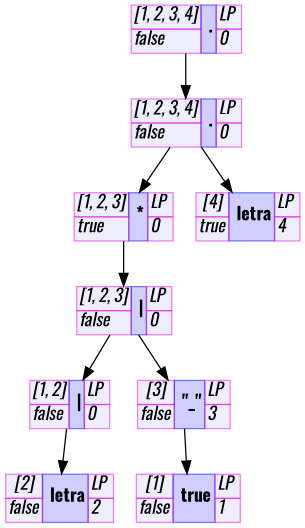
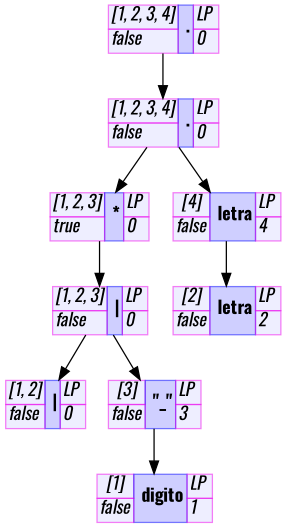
(212, 227) -> (191, 227)
(65, 445) -> (226, 257)
(197, 496) -> (163, 496)
